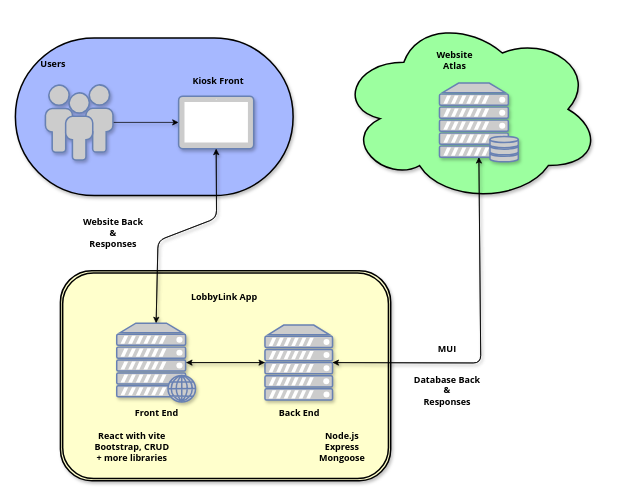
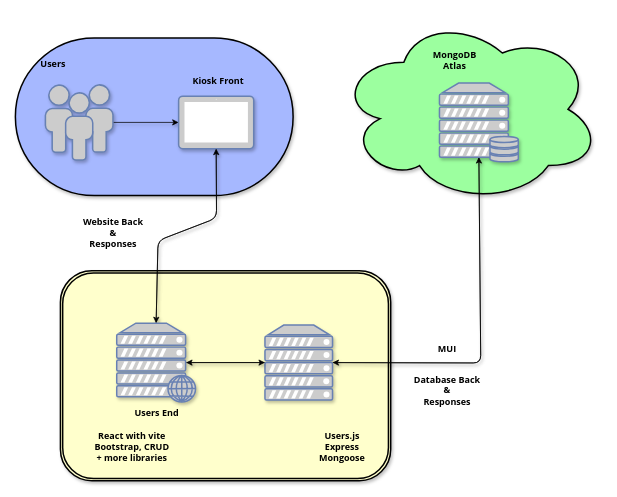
(455, 60) -> (455, 60)
(224, 297) -> none
(157, 413) -> (157, 413)
(299, 413) -> none
(342, 447) -> (342, 447)
